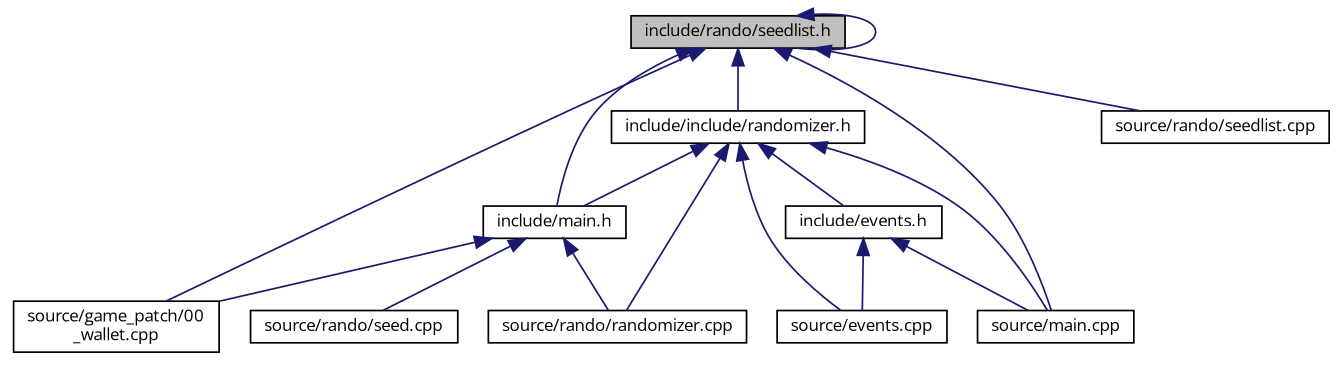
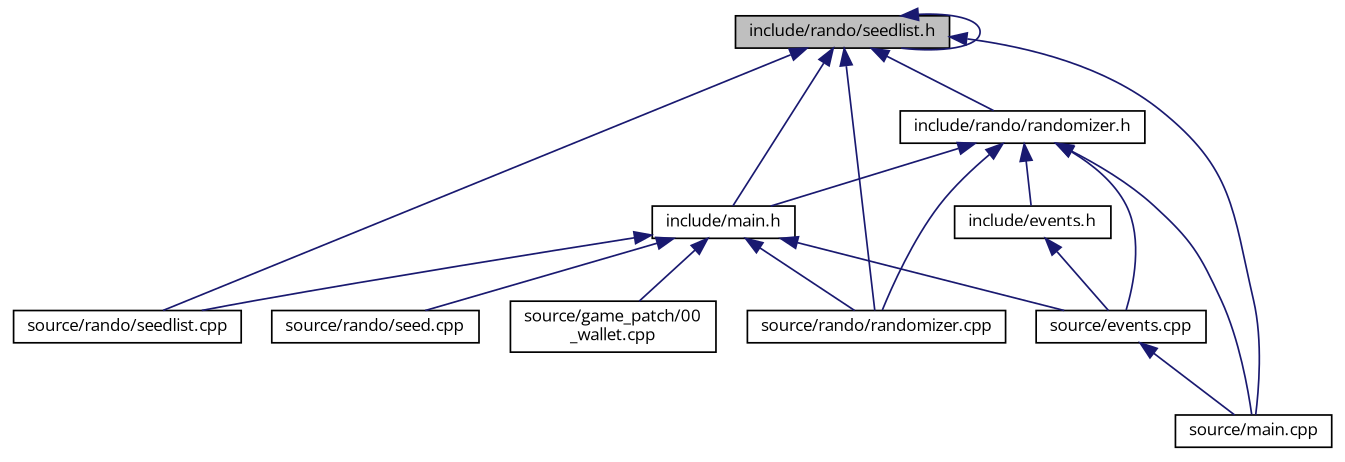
(738, 127) -> (1023, 127)
(427, 177) -> (861, 194)
none -> (418, 273)
none -> (931, 277)
(967, 278) -> (1194, 384)
